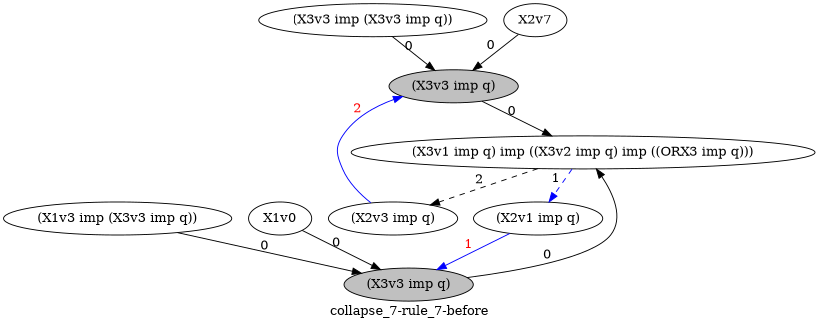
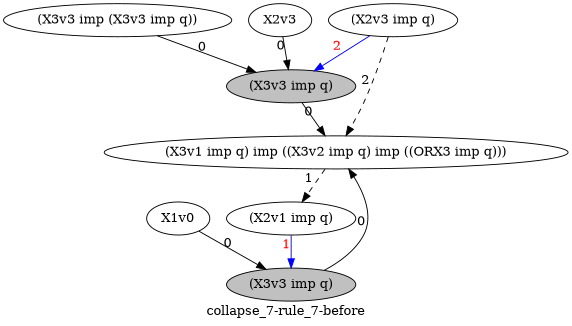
(535, 20) -> (280, 20)
(563, 182) -> (316, 182)
(489, 185) -> (372, 83)
(118, 218) -> none
